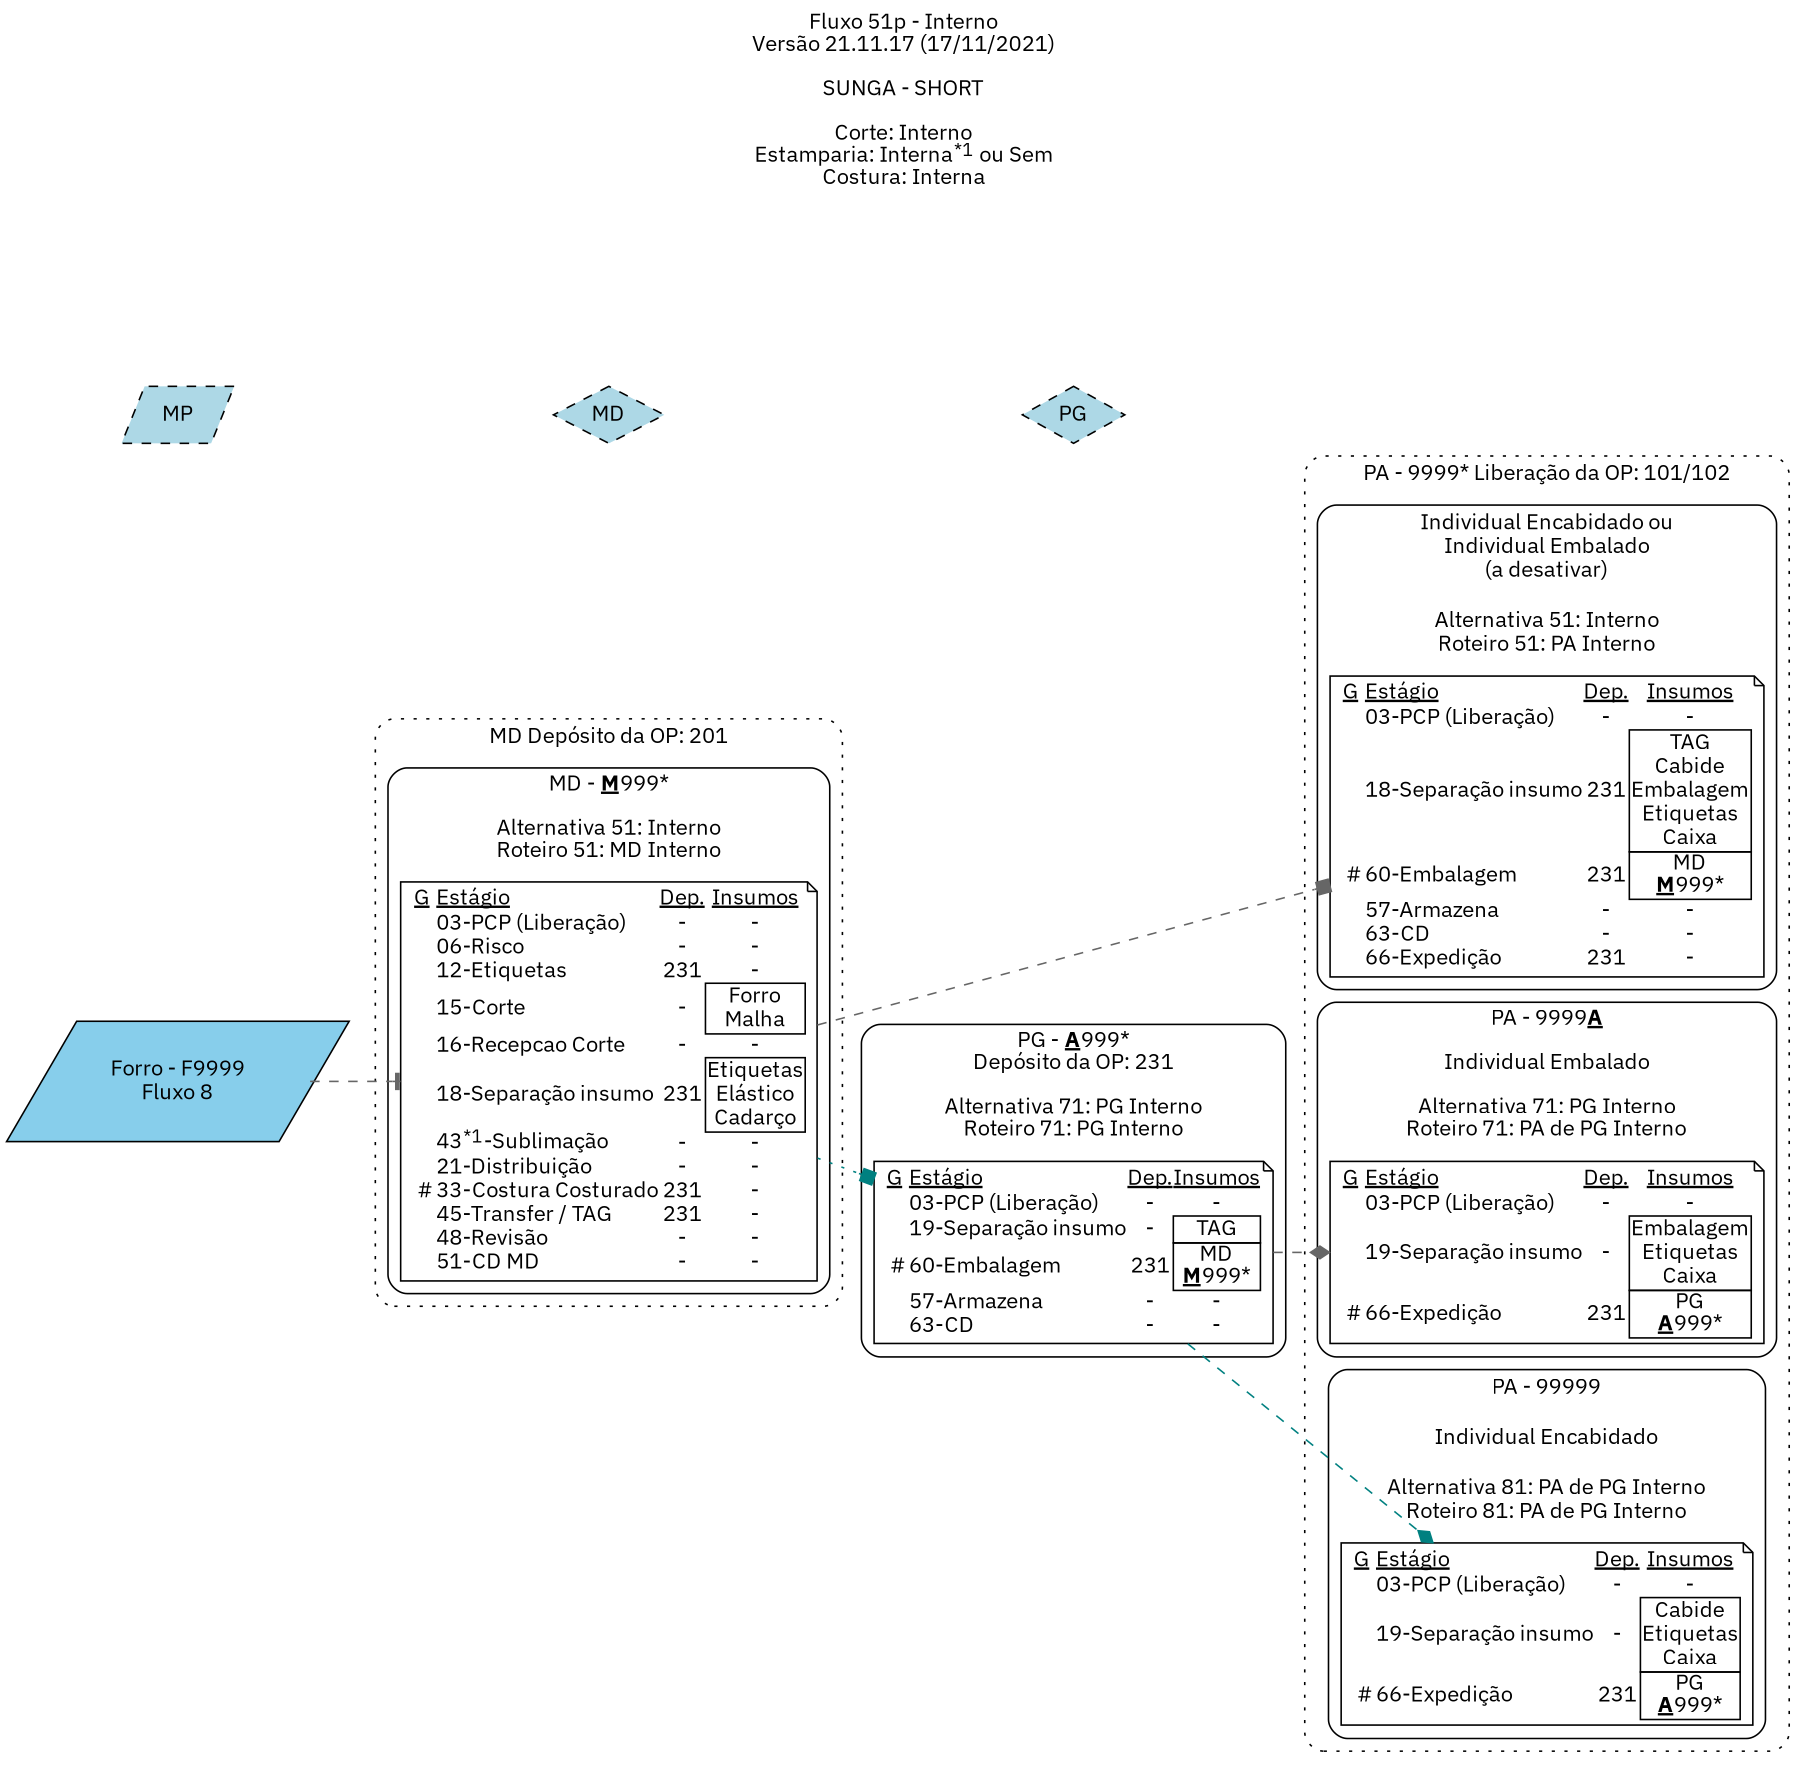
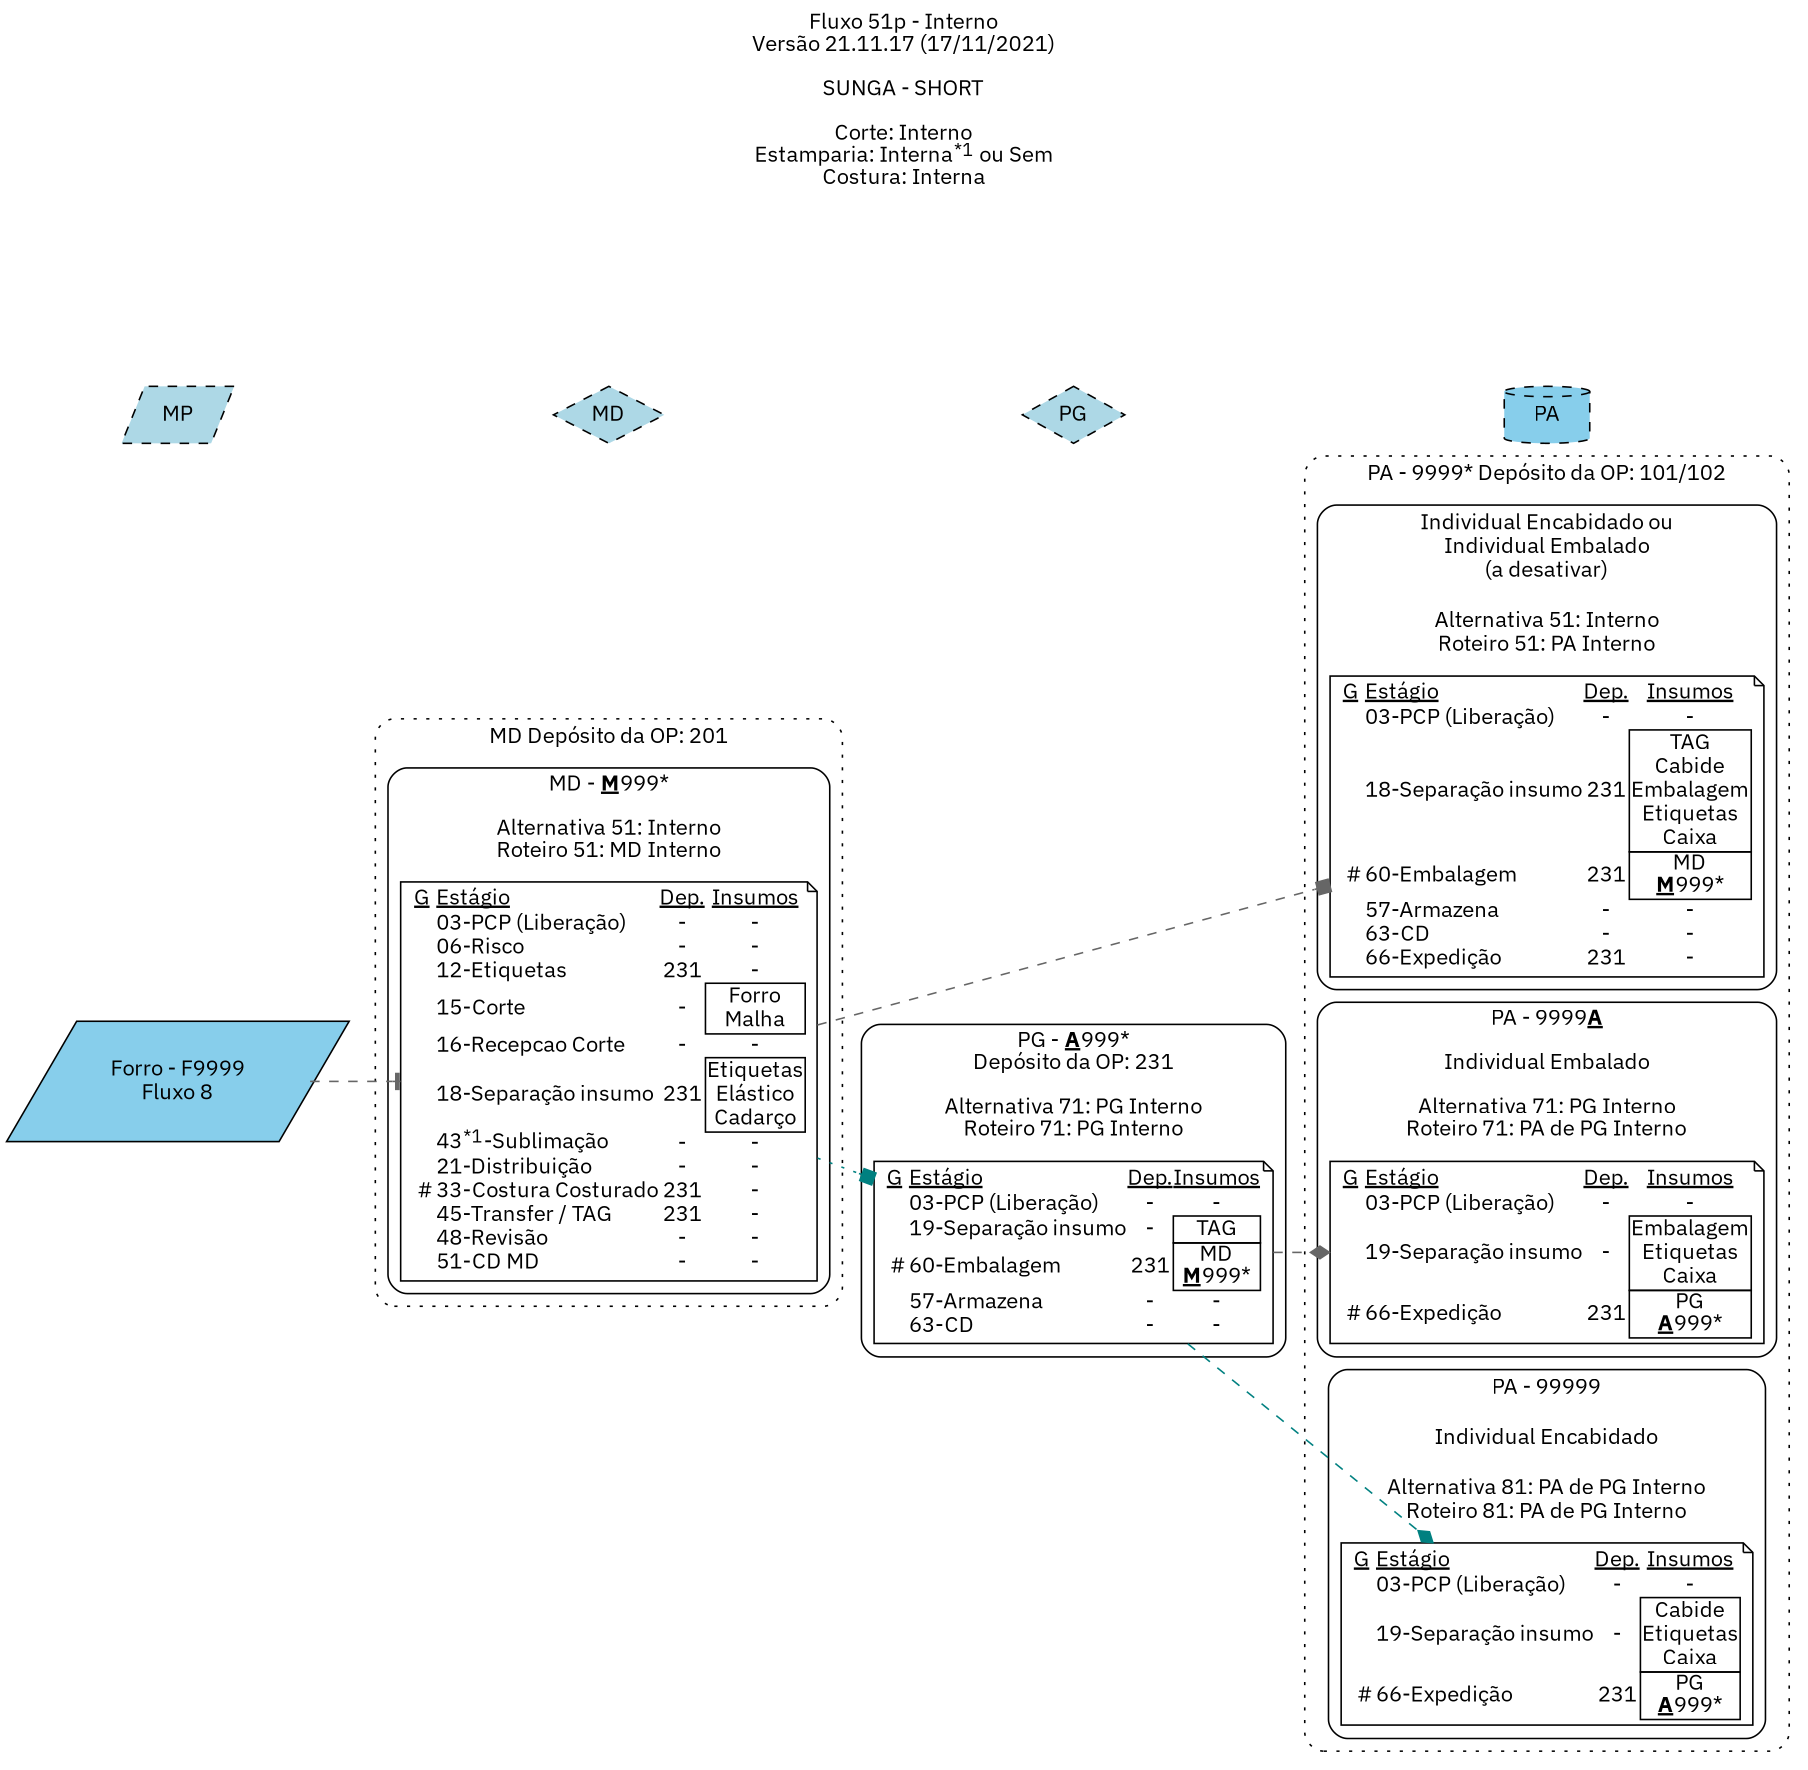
none -> (1547, 415)
(1547, 474) -> (1547, 474)
